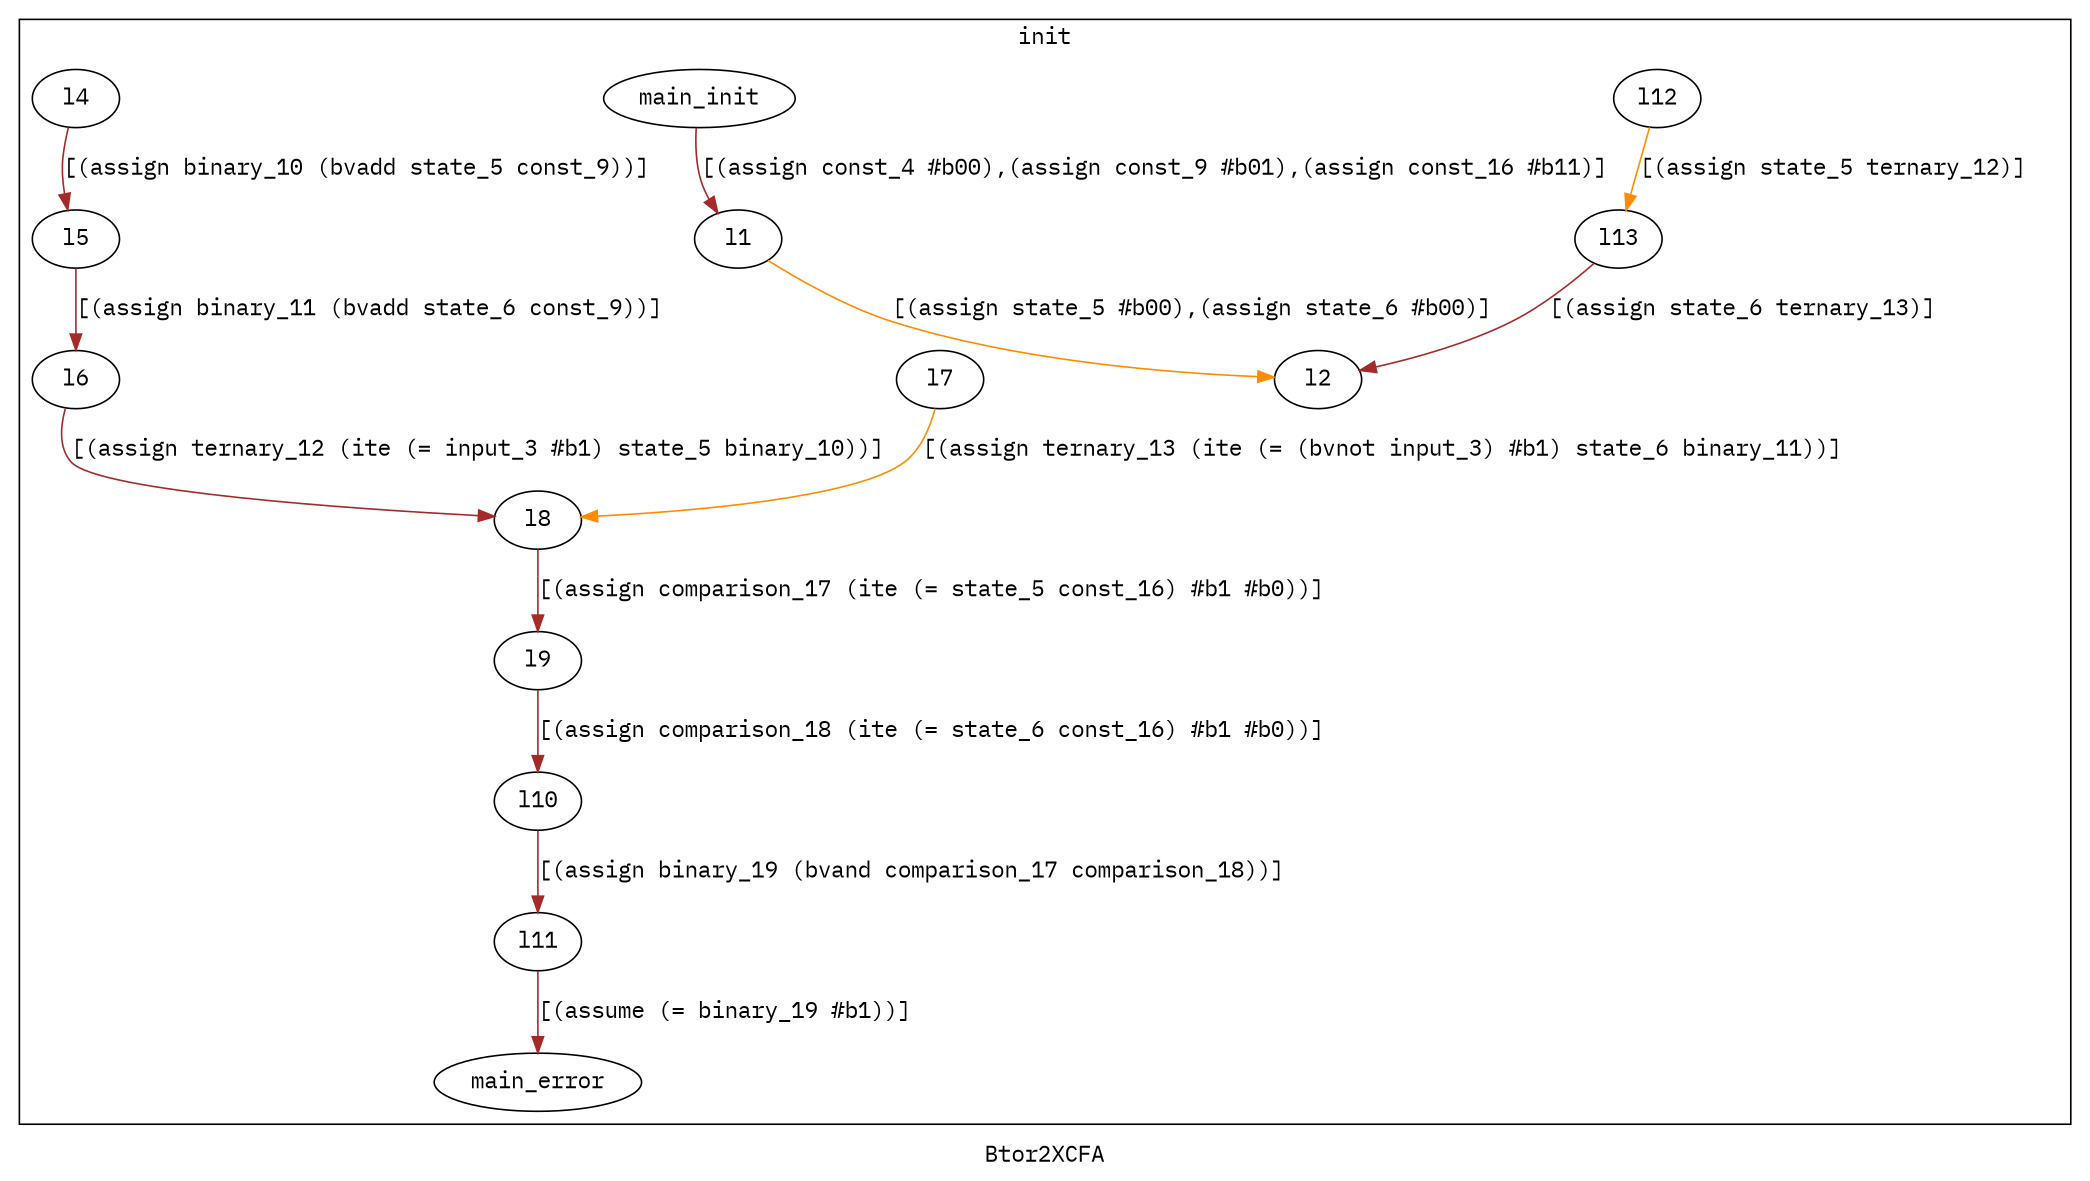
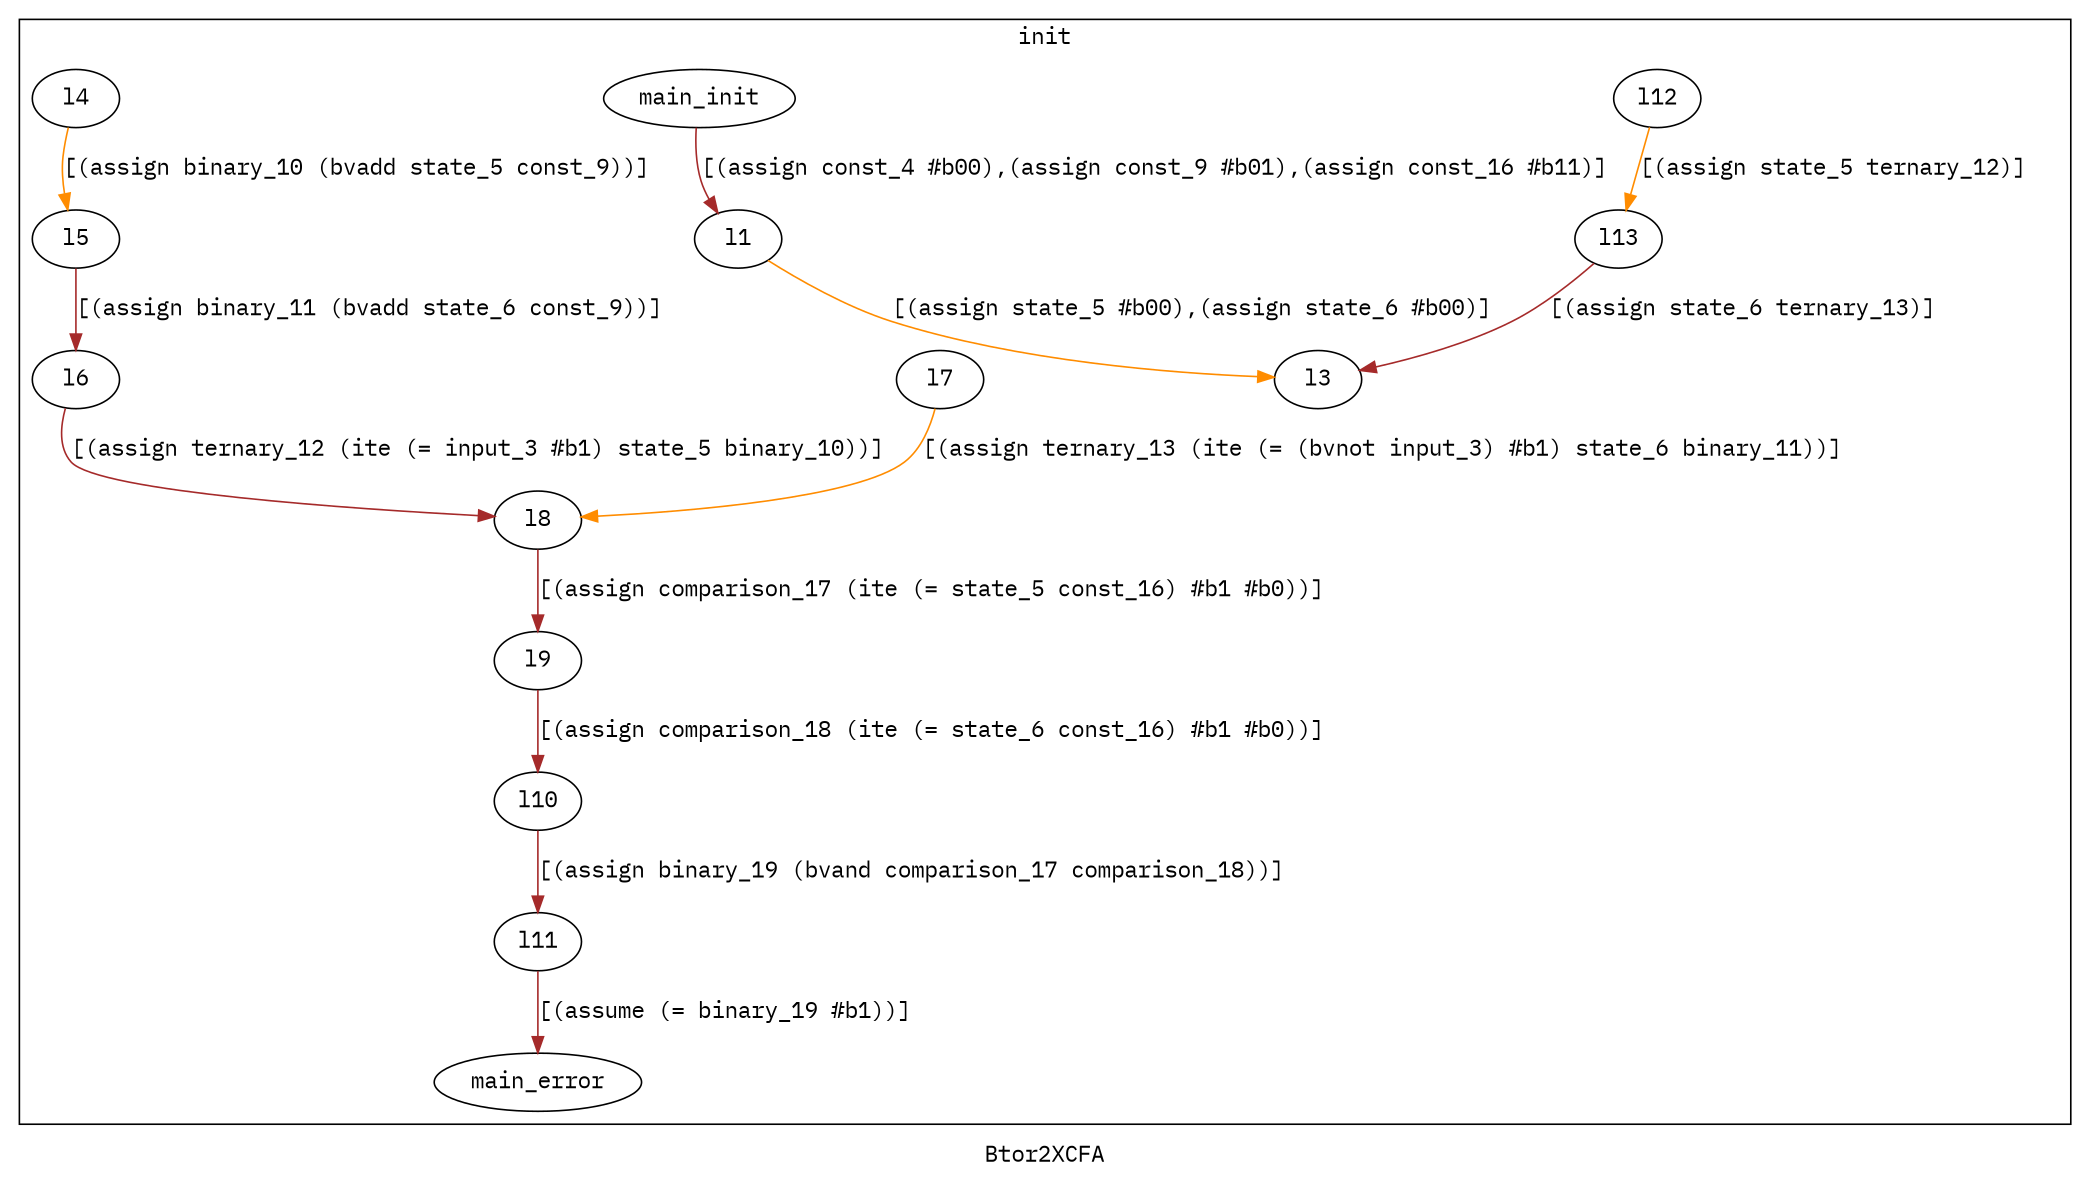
(63, 160) -> (63, 160)
(1318, 380) -> (1318, 380)
